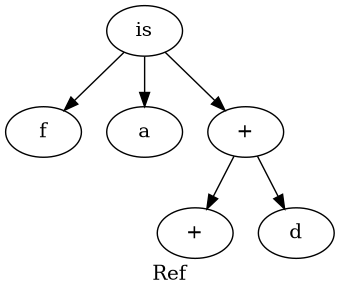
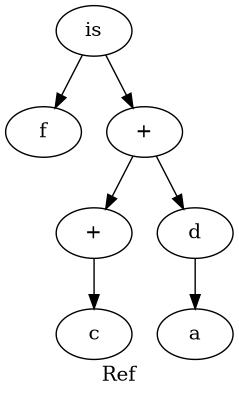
(145, 75) -> (195, 277)
none -> (94, 334)
